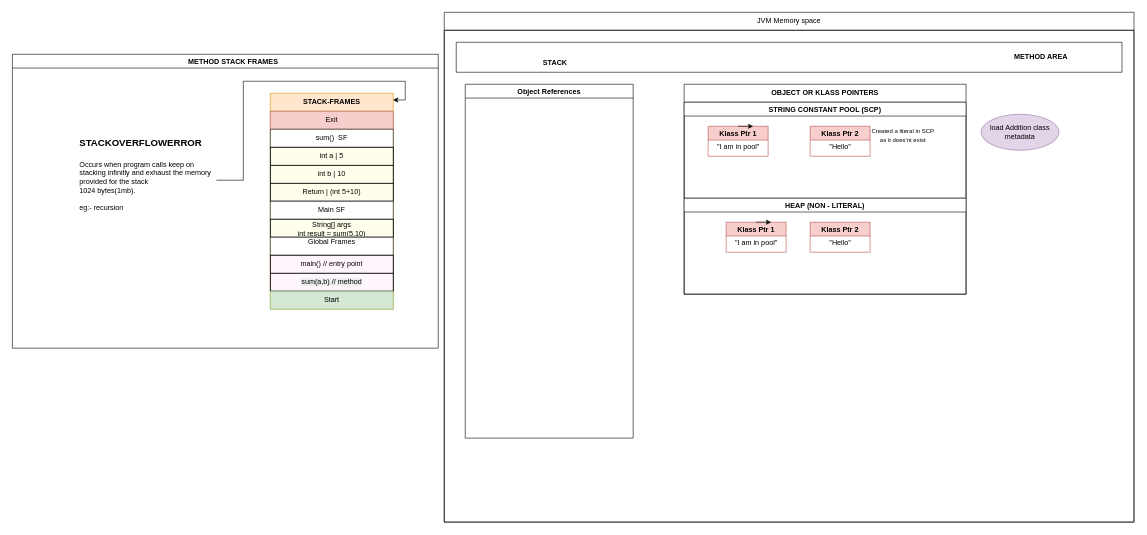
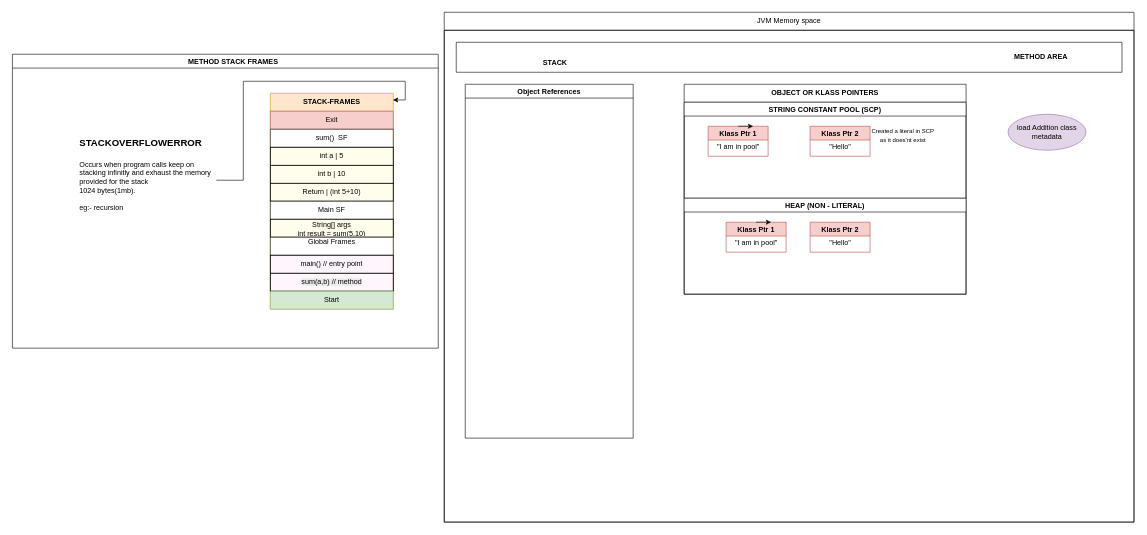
(1020, 132) -> (1047, 132)
